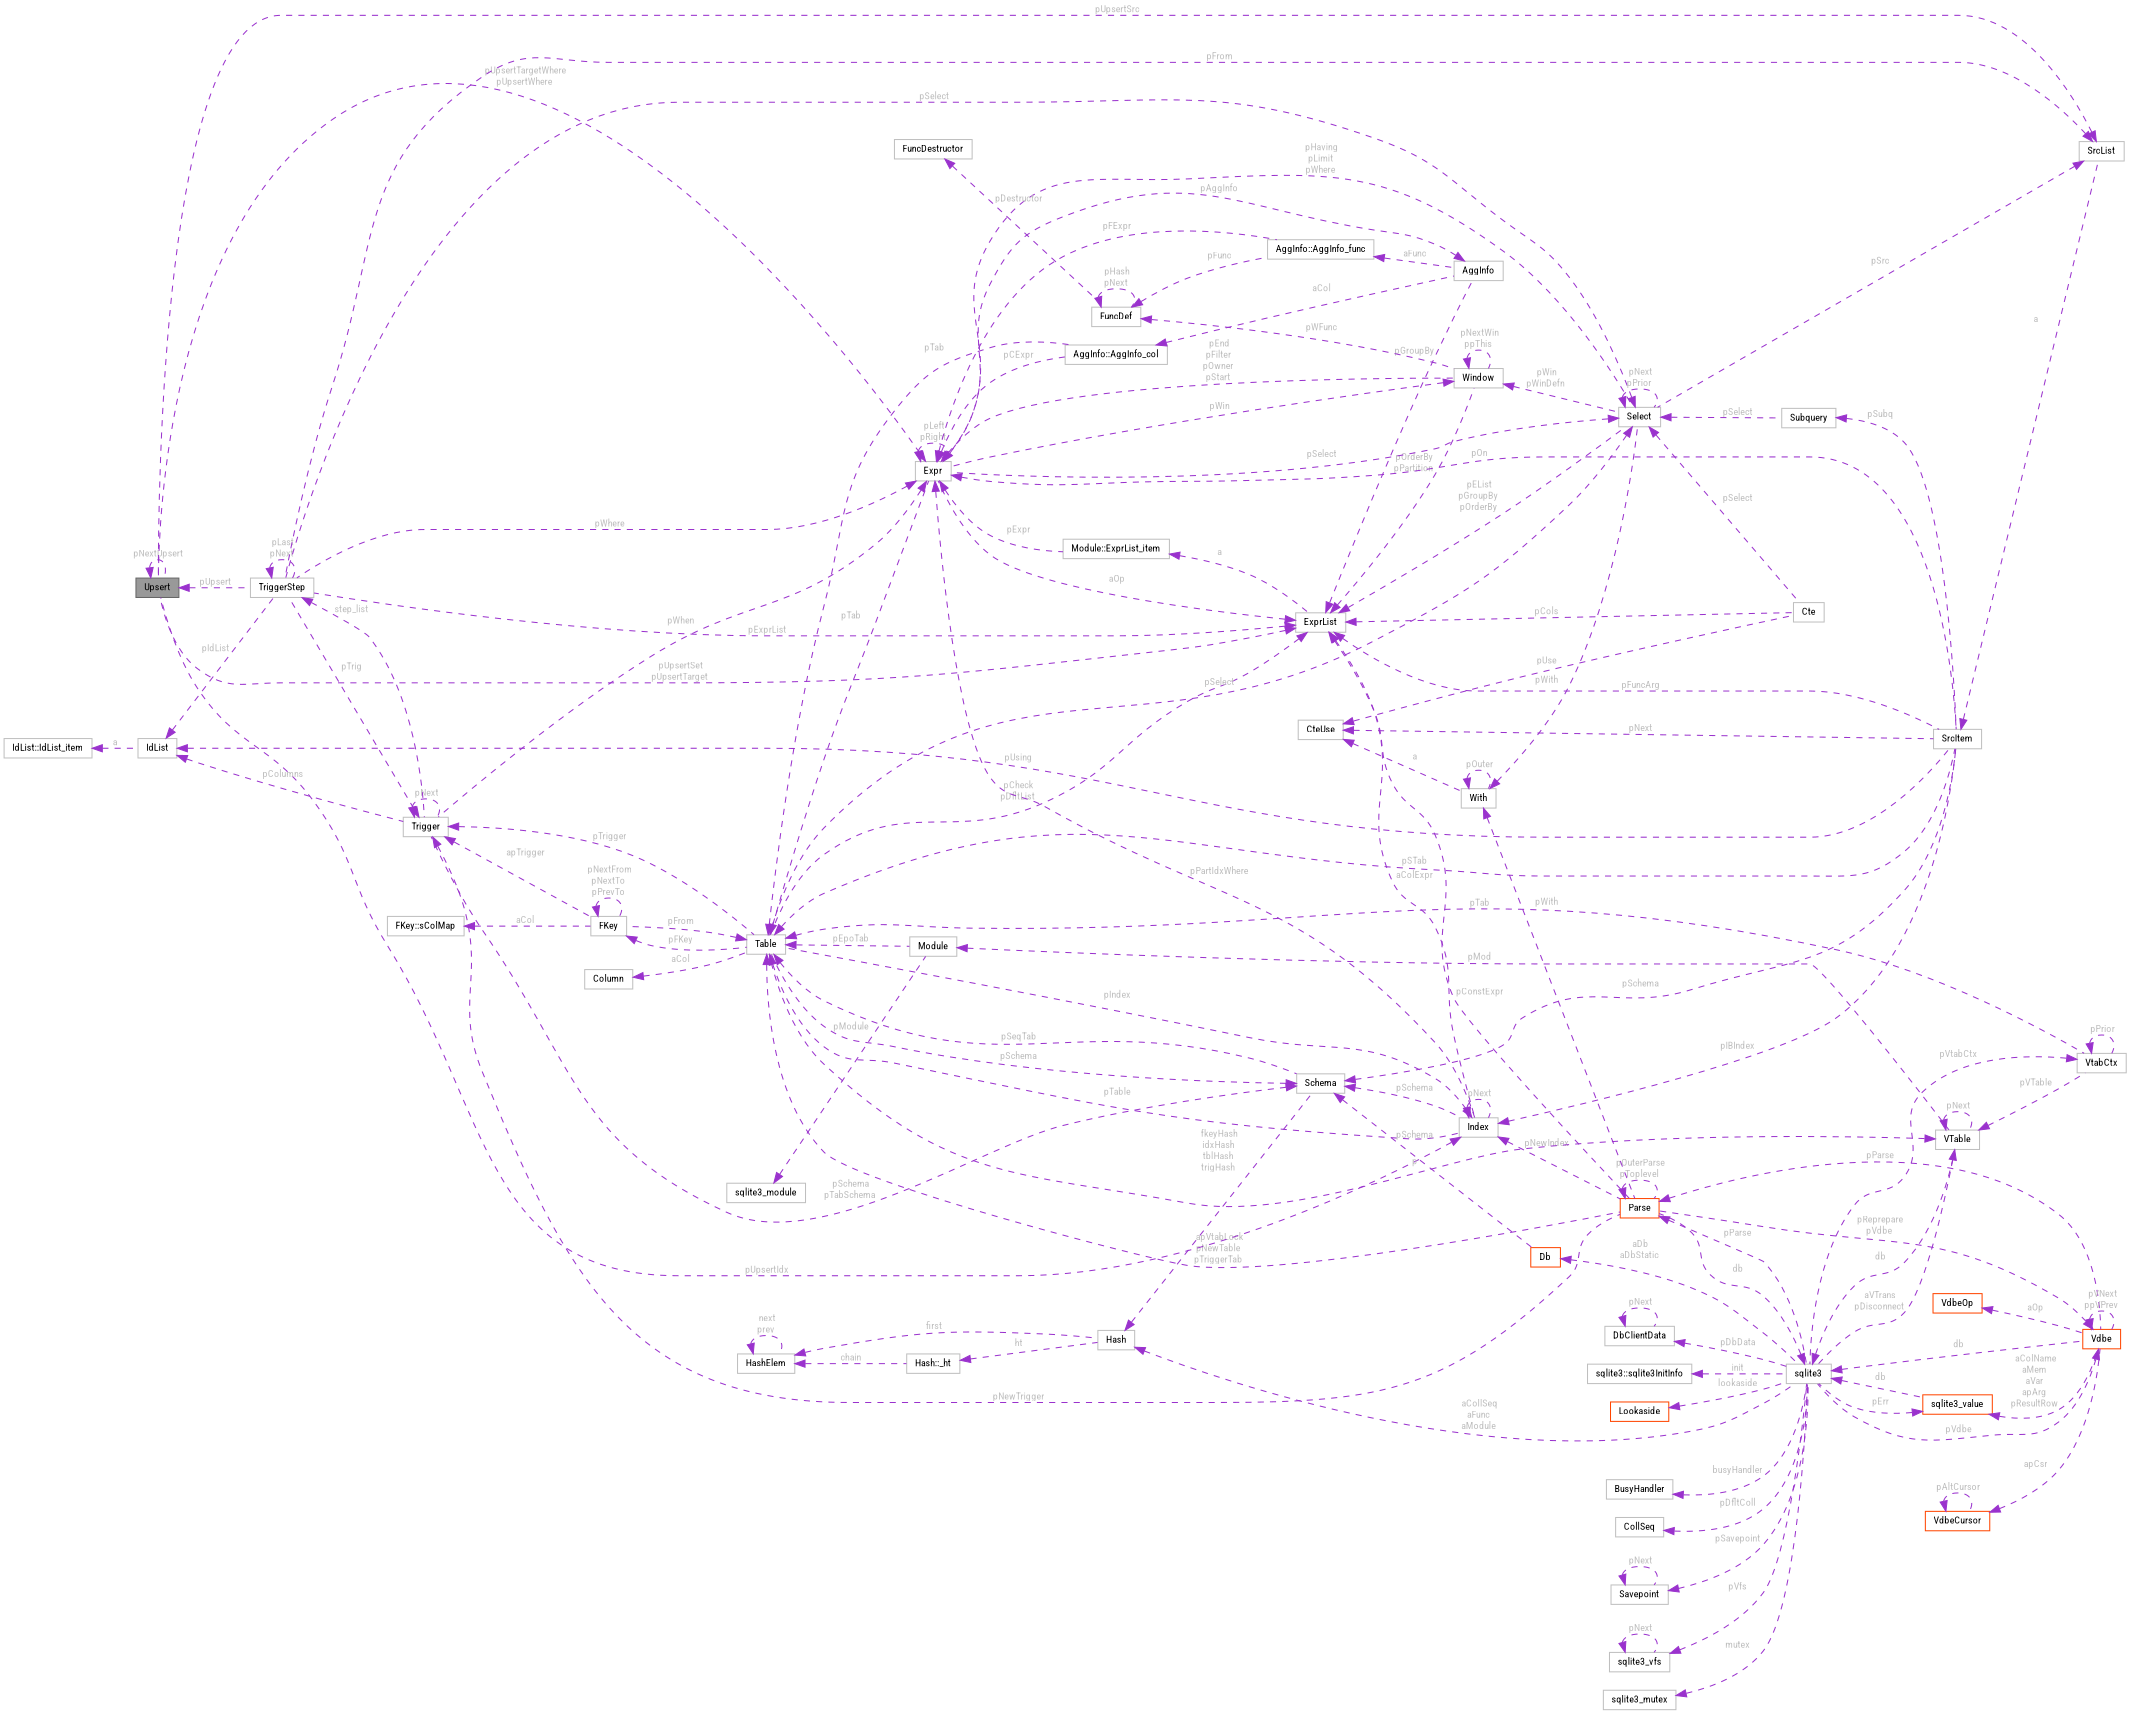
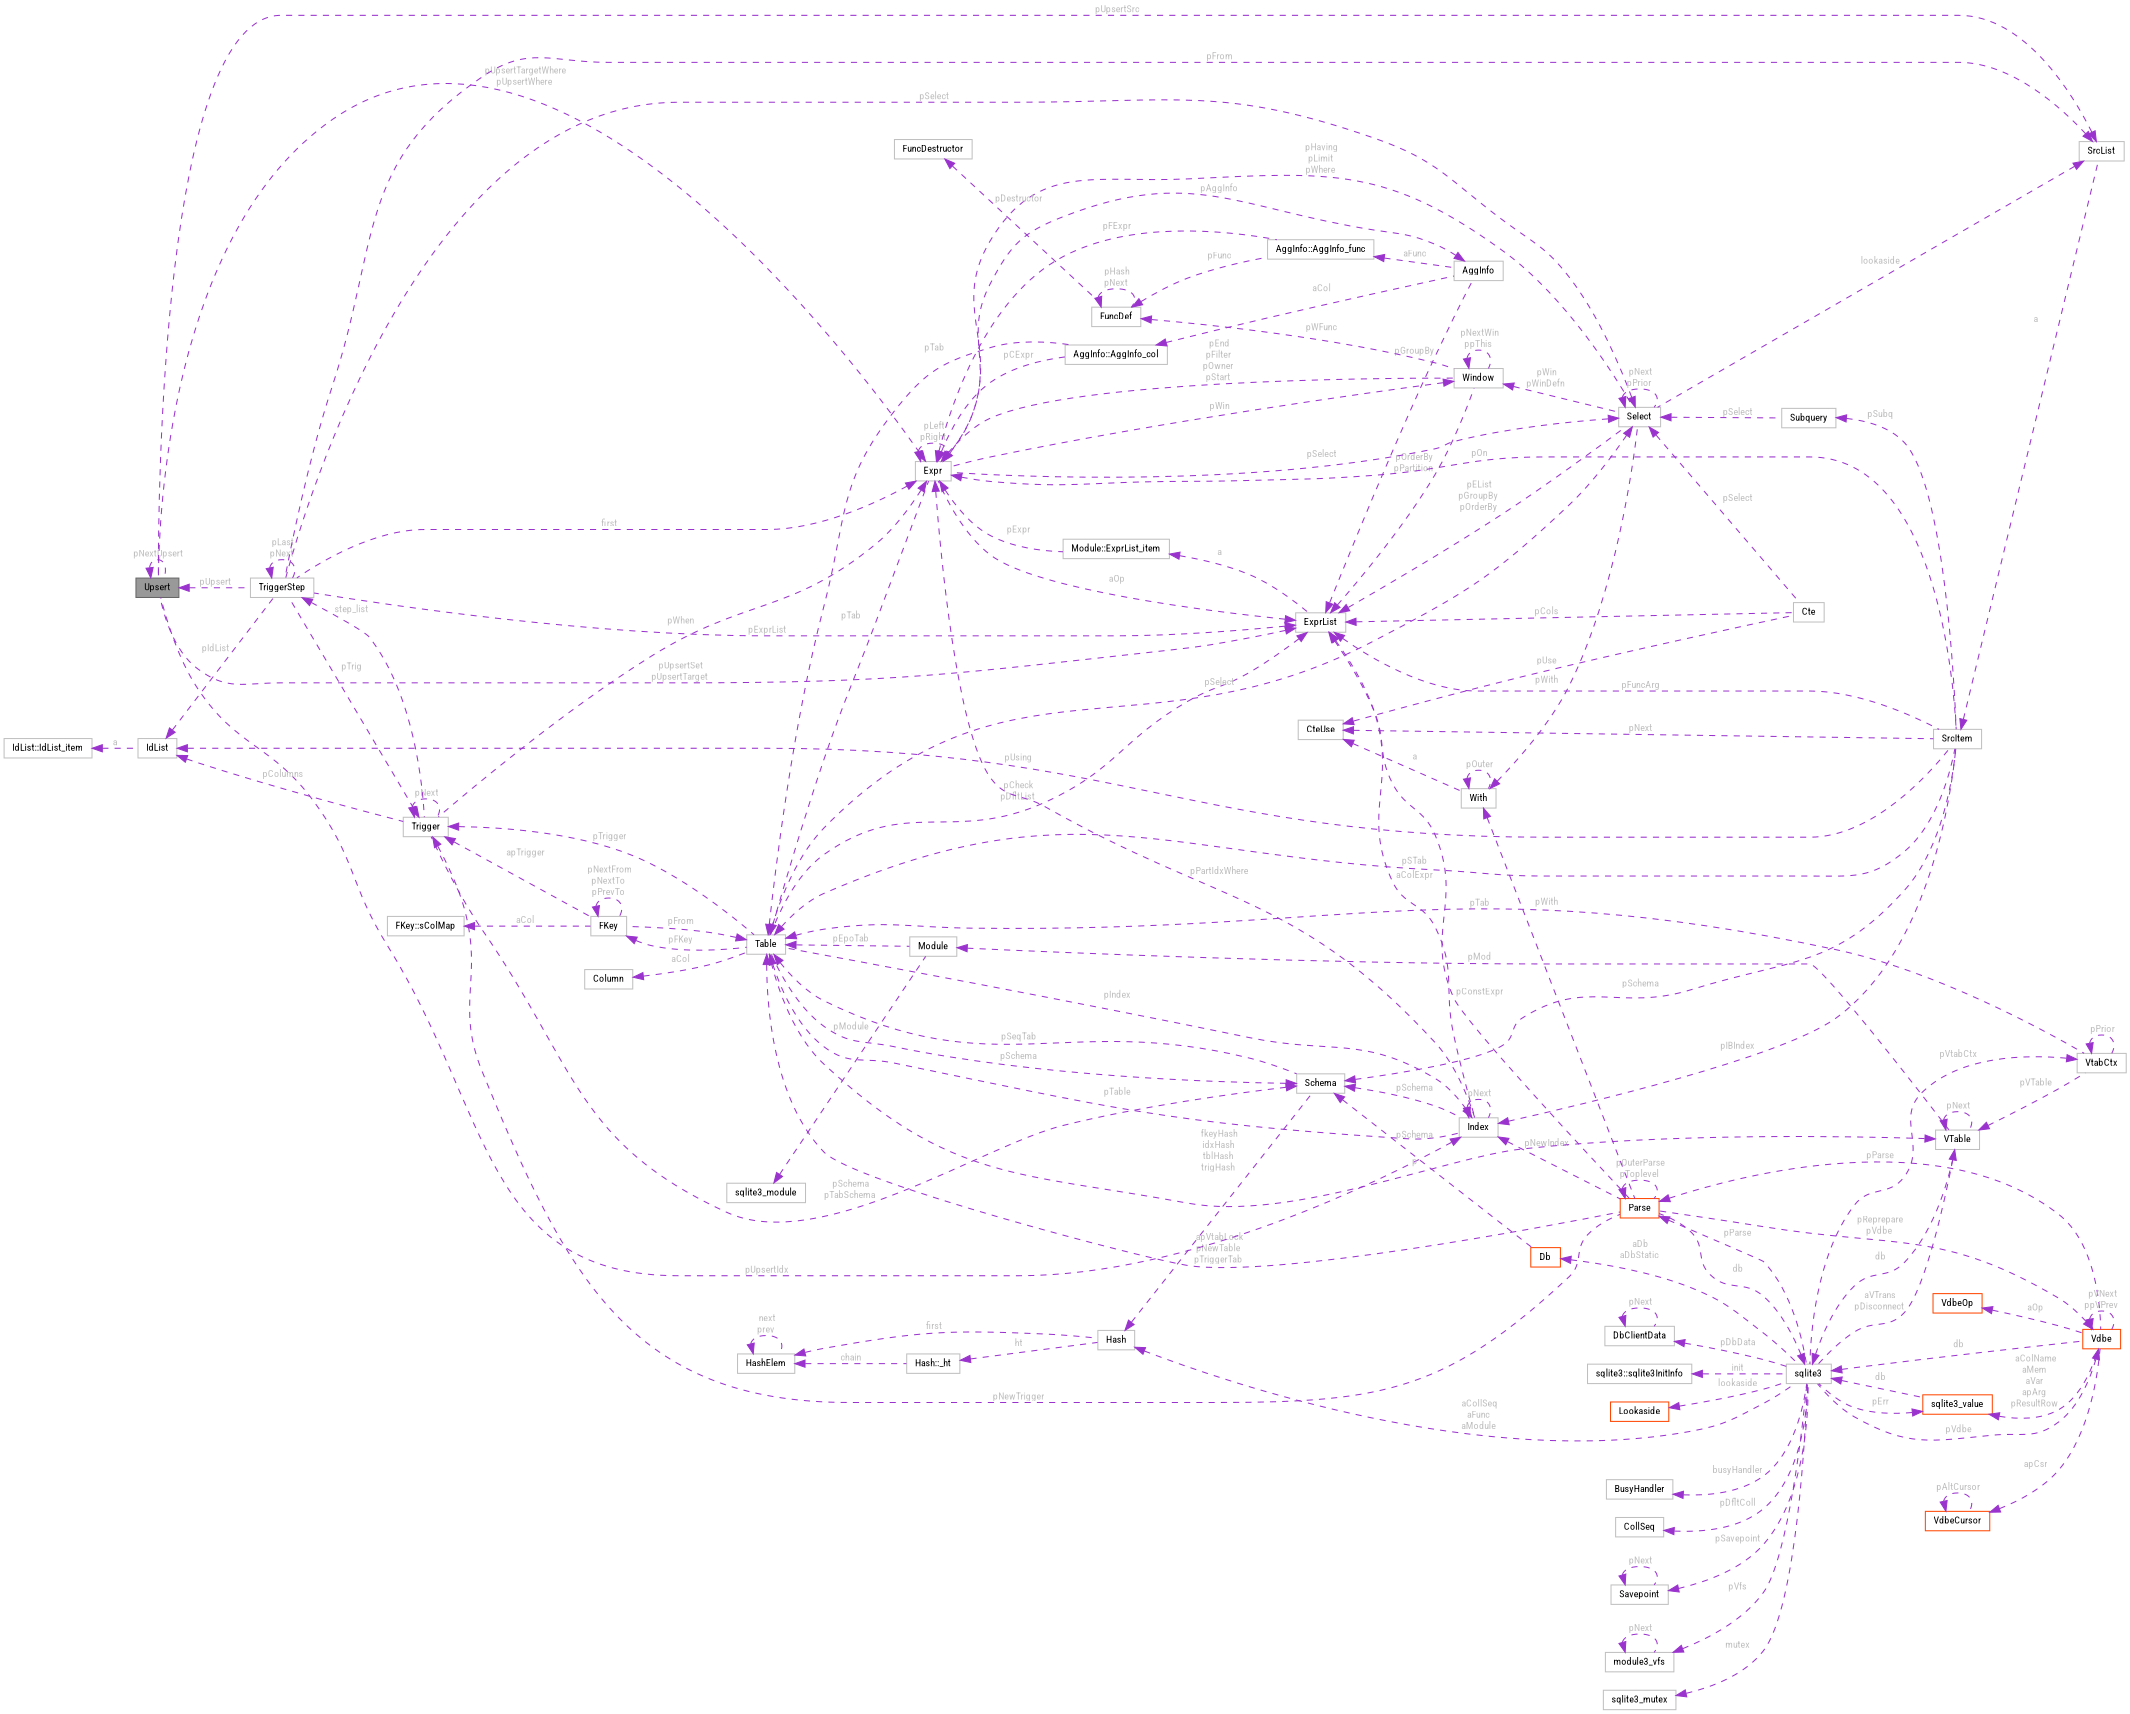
(1879, 261) -> (1879, 261)
(609, 524) -> (609, 524)
(1640, 1662) -> (1640, 1662)
